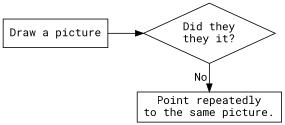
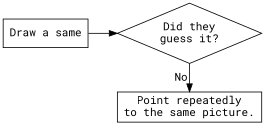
(56, 33) -> (46, 33)
(209, 33) -> (190, 33)
